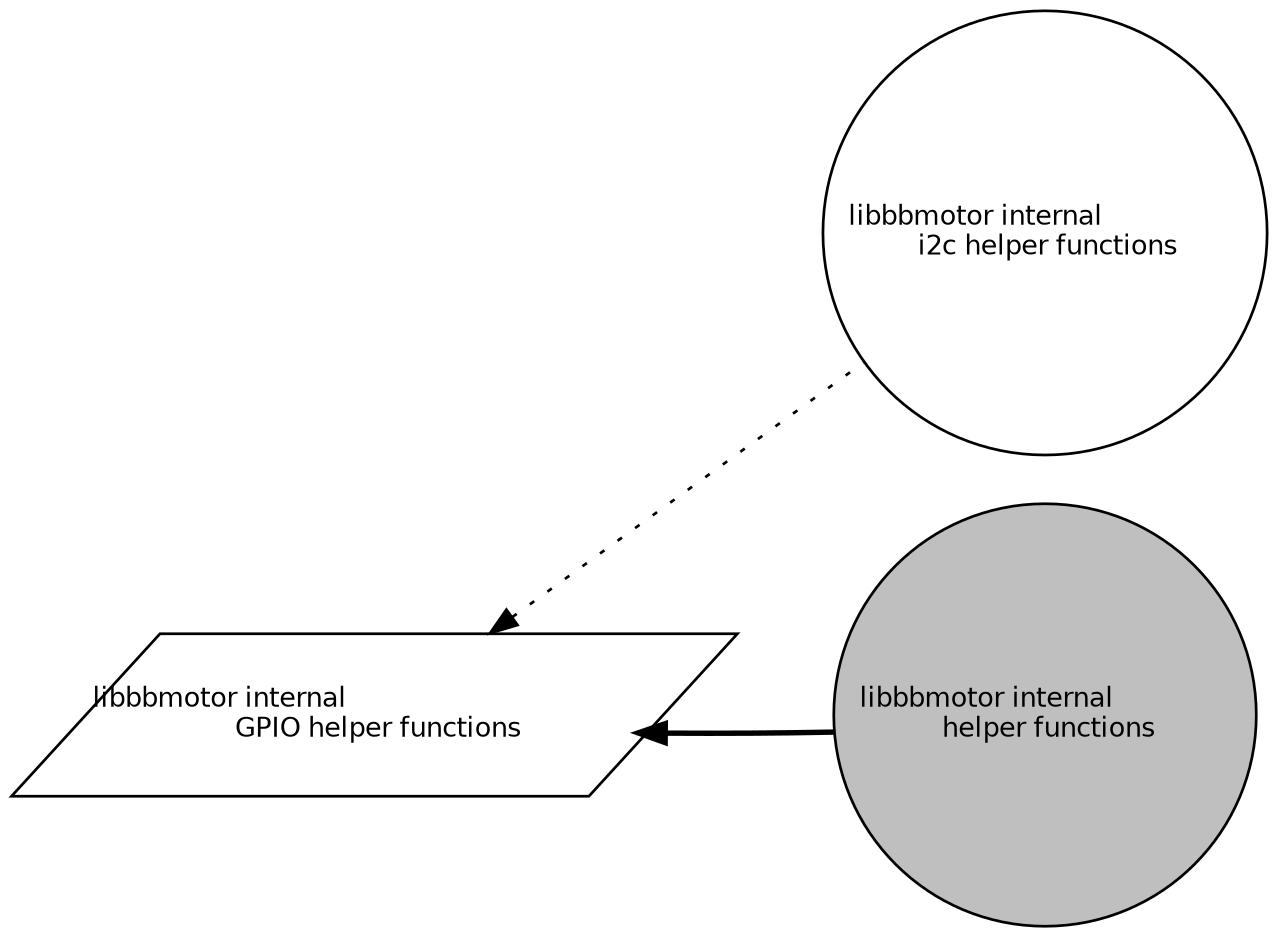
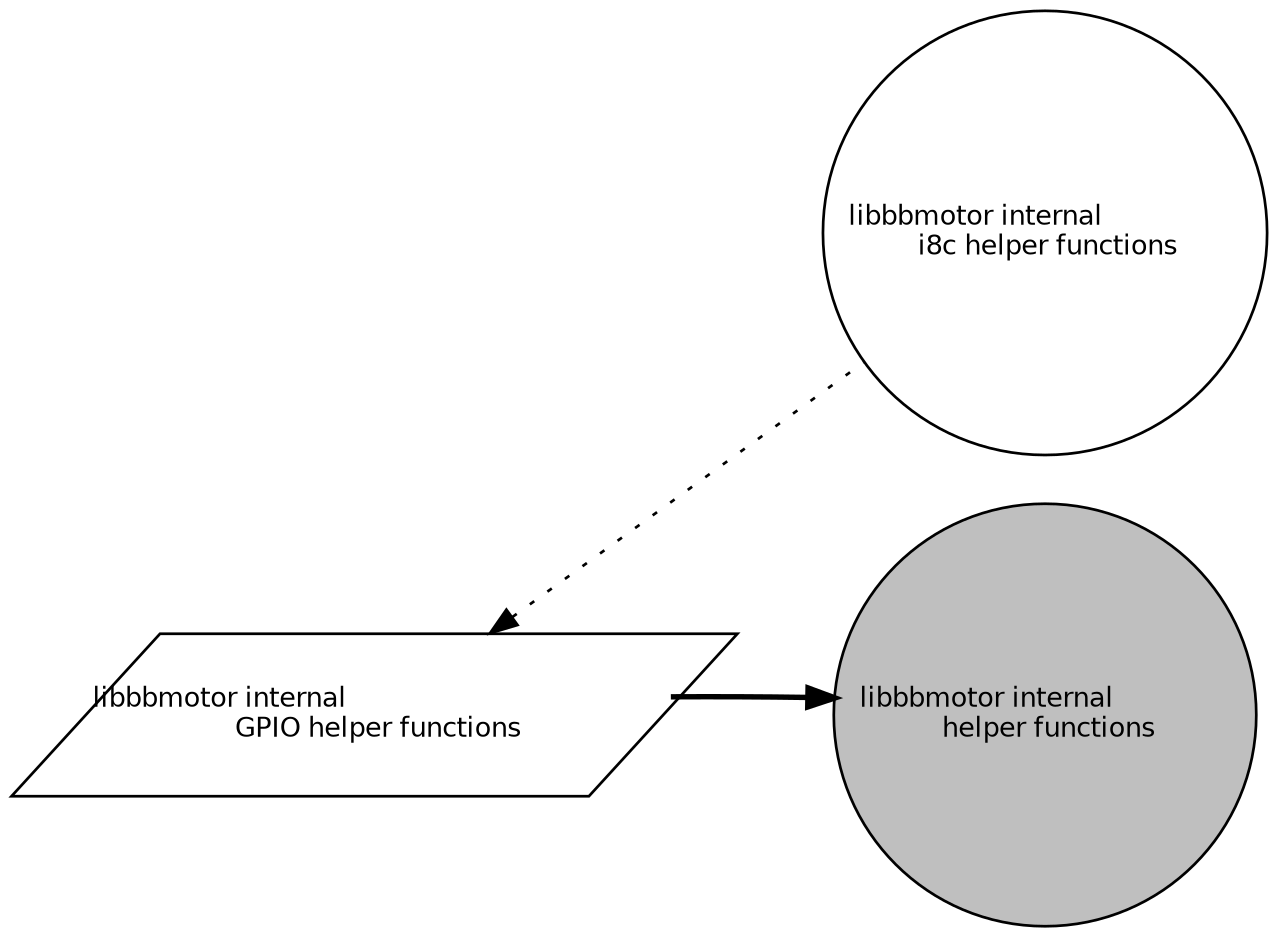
(1045, 233) -> (1045, 233)
(750, 733) -> (739, 697)
